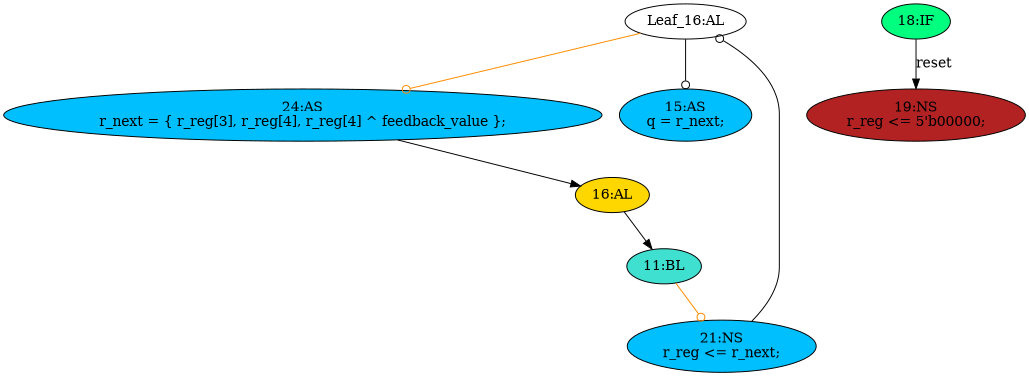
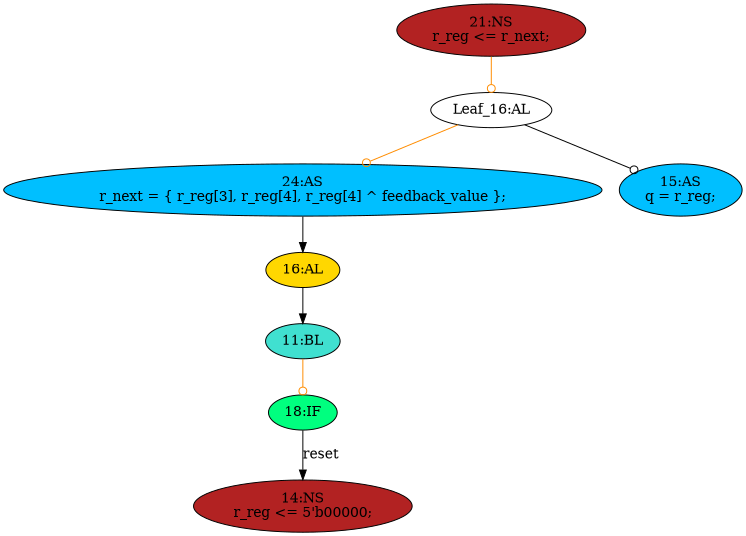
(686, 115) -> (681, 190)
(916, 115) -> (303, 506)
(779, 173) -> (491, 70)
(687, 298) -> (303, 373)
(722, 346) -> (491, 30)
